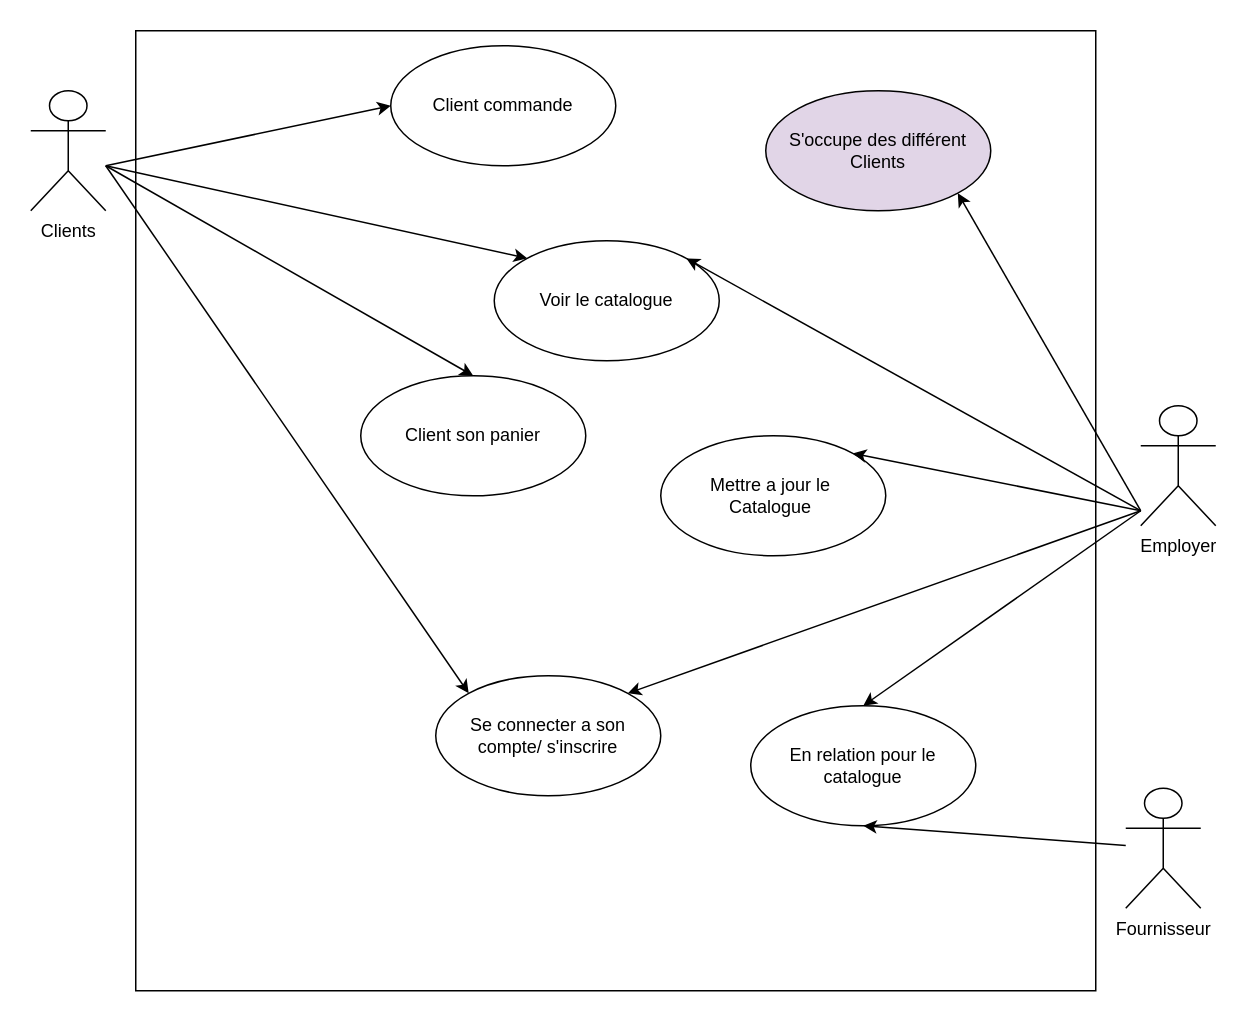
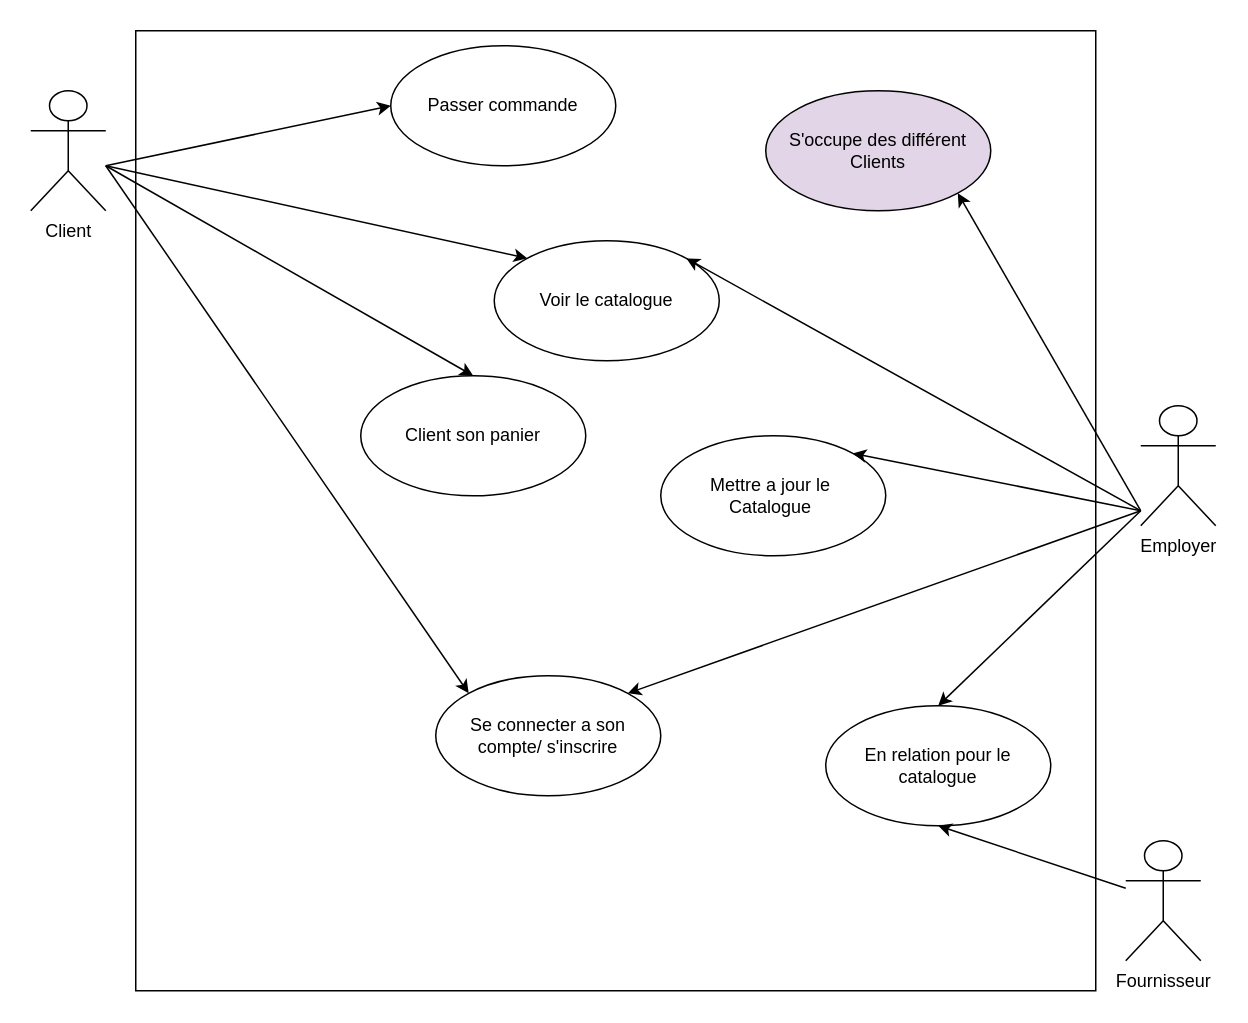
(503, 106) -> (503, 106)
(69, 232) -> (69, 232)
(863, 766) -> (938, 766)
(1163, 848) -> (1163, 901)
